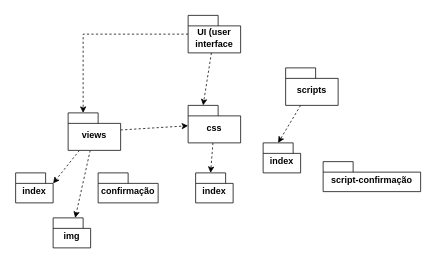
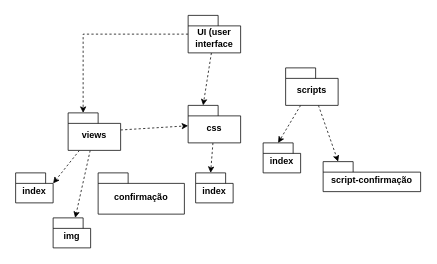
none -> (327, 131)
(128, 188) -> (141, 194)
